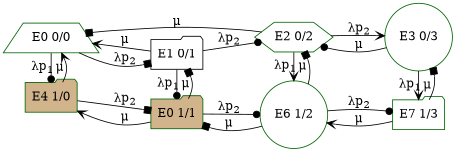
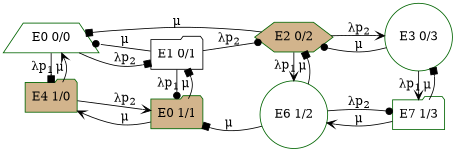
(294, 37) -> (294, 37)
(126, 48) -> (126, 48)
(51, 64) -> (51, 64)
(110, 105) -> (110, 105)
(228, 114) -> none
